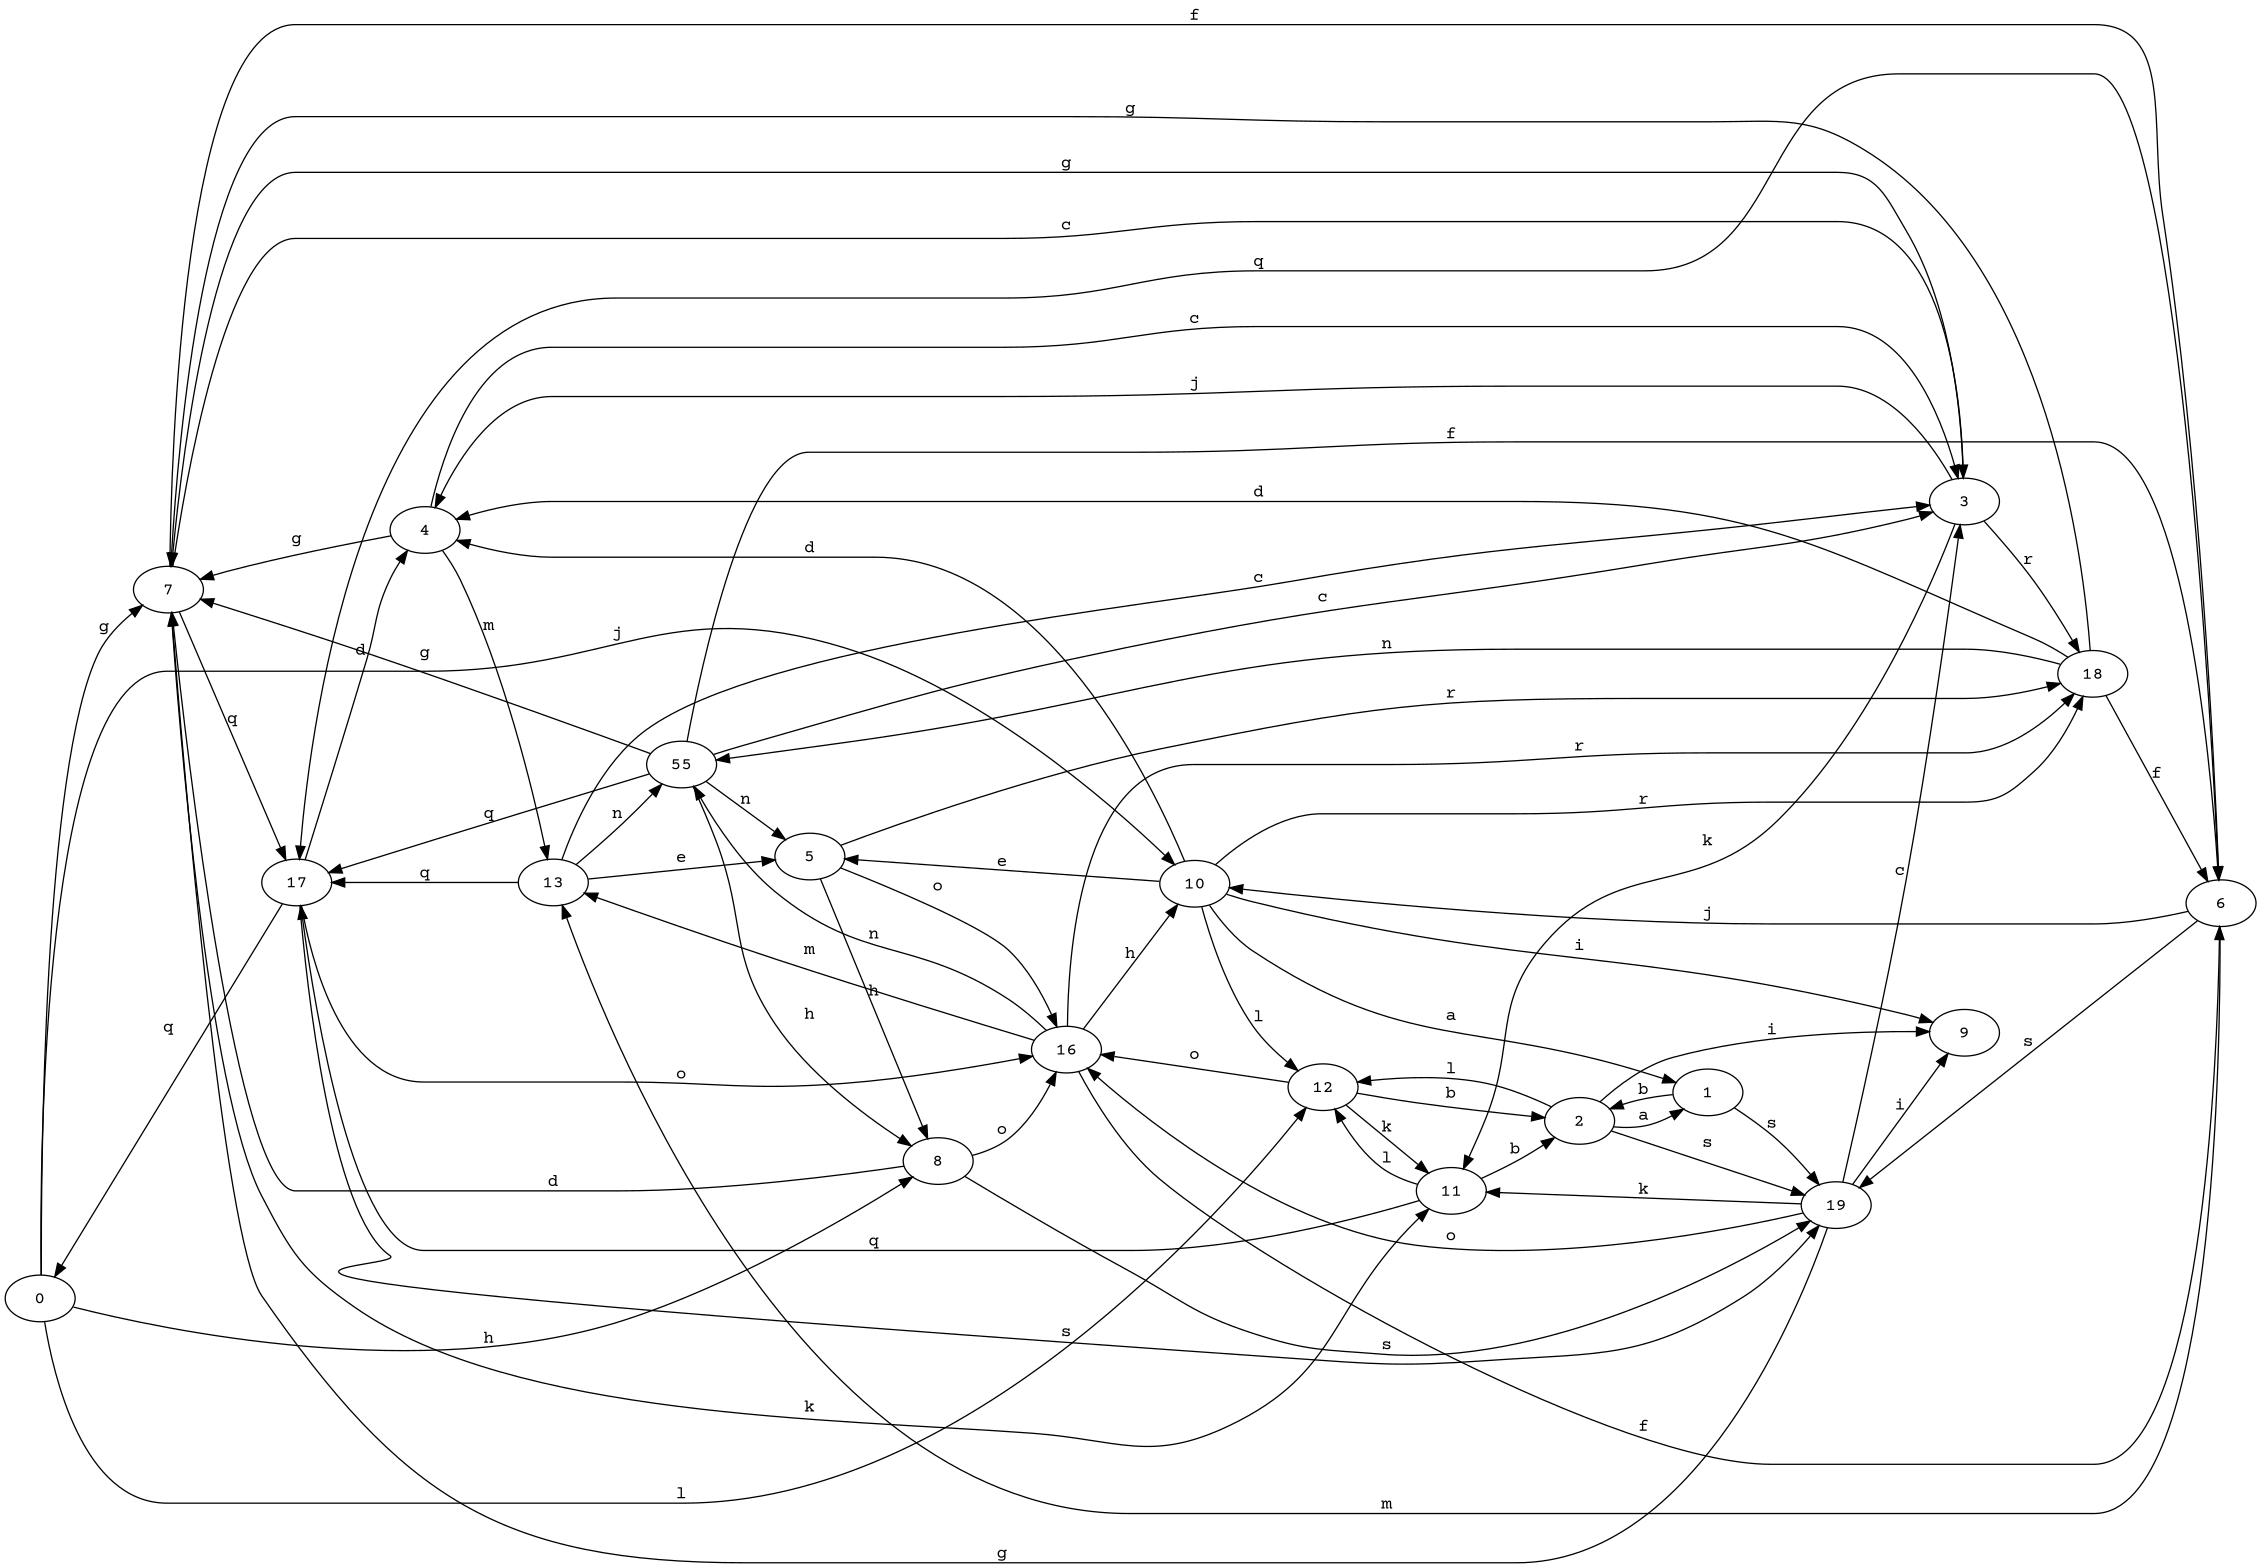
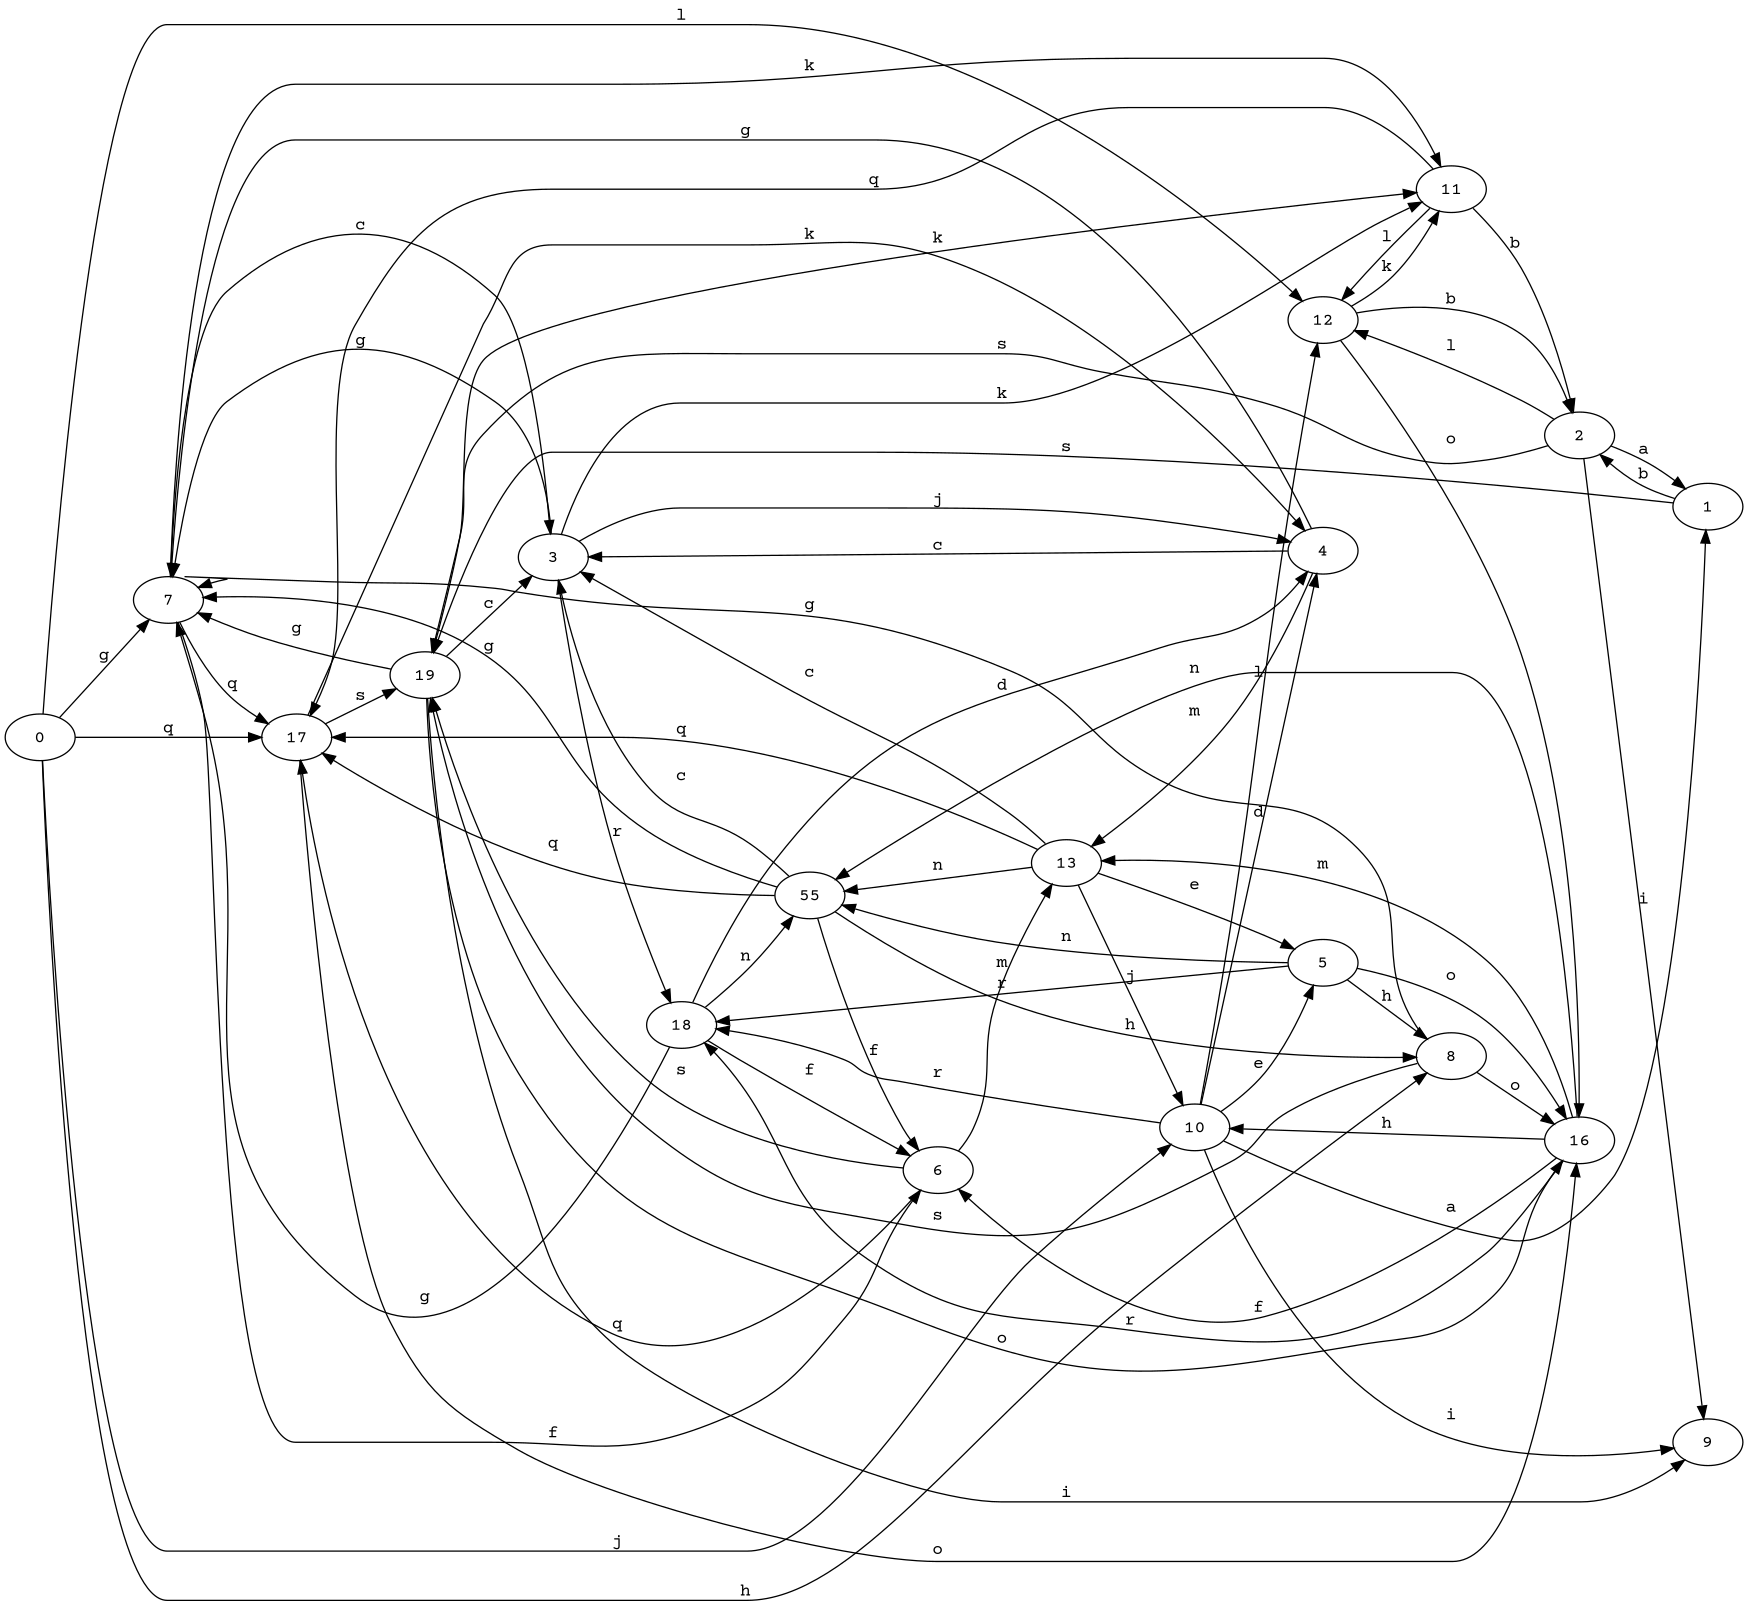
(361, 650) -> (810, 234)
(740, 807) -> (1069, 951)
(1715, 923) -> (1130, 994)
(172, 1085) -> (162, 737)
(553, 1181) -> (810, 605)
